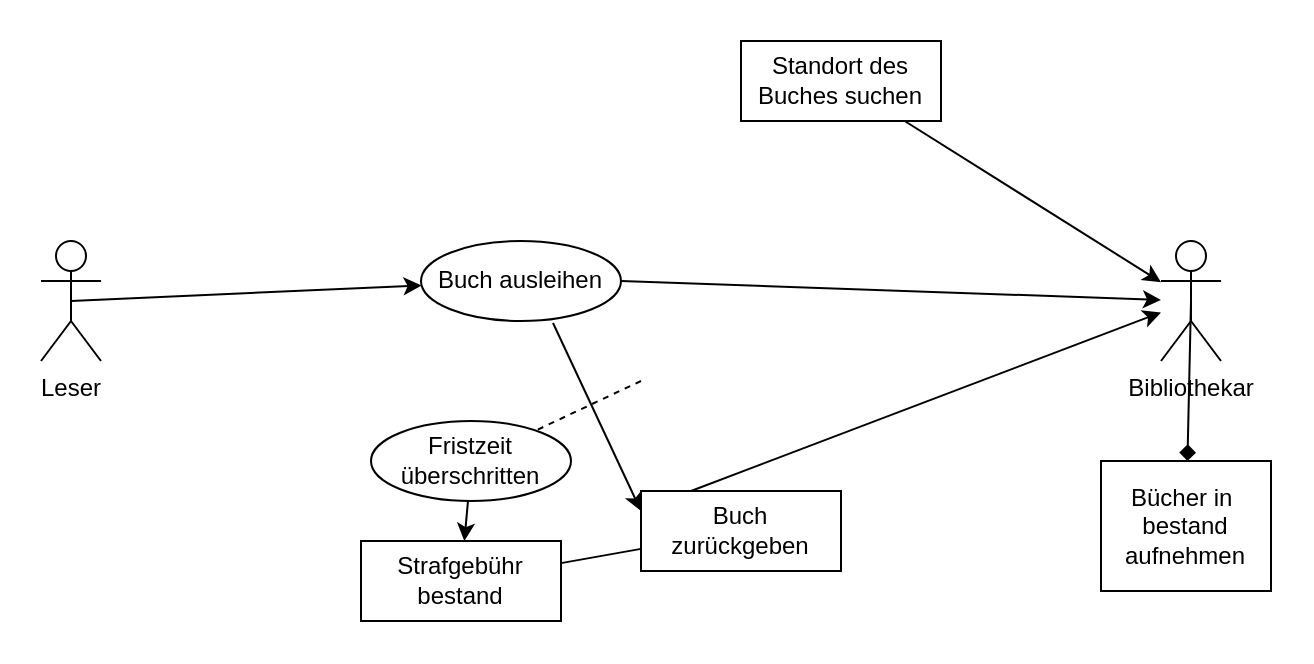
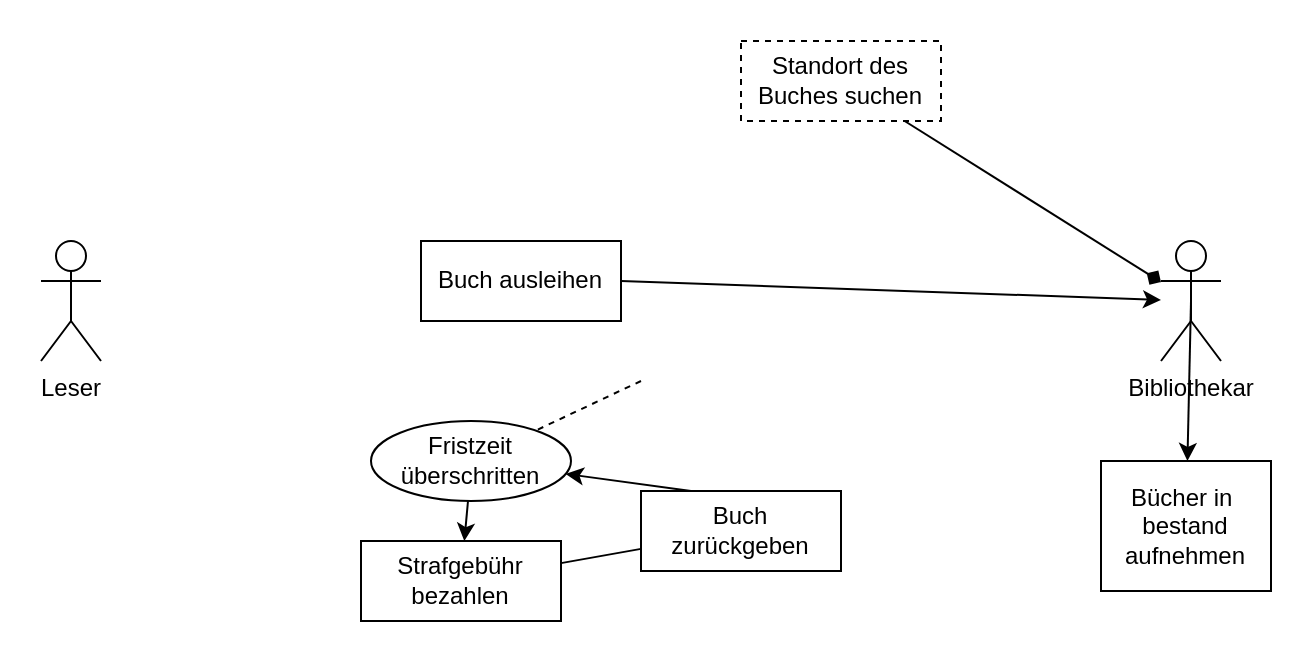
(841, 81) -> (841, 81)
(1148, 274) -> (1147, 273)
(521, 281) -> (521, 281)
(249, 293) -> none
(589, 400) -> none
(920, 404) -> (662, 487)
(1188, 445) -> (1188, 446)
(461, 581) -> (461, 581)
